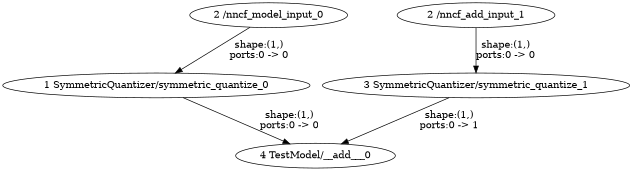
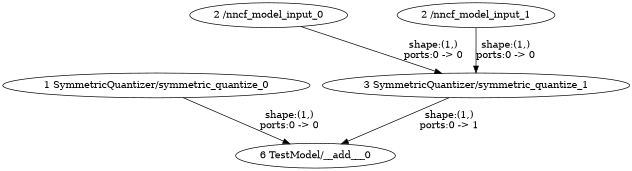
(476, 15) -> (476, 15)
(216, 48) -> (368, 49)
(316, 156) -> (316, 156)
